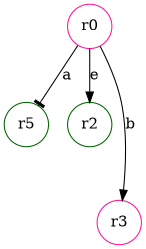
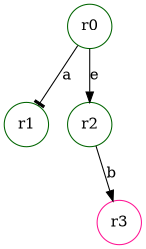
(90, 26) -> (90, 26)
(124, 116) -> (103, 168)
(26, 125) -> (26, 125)
